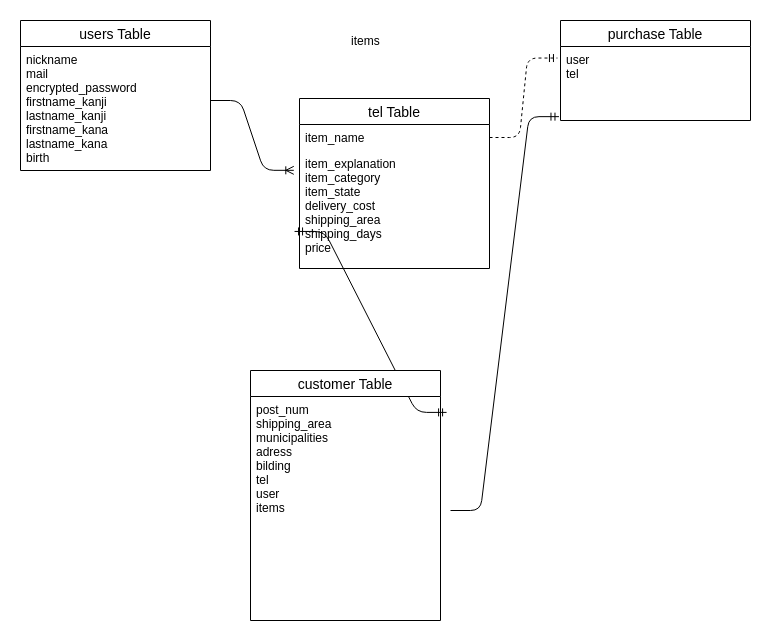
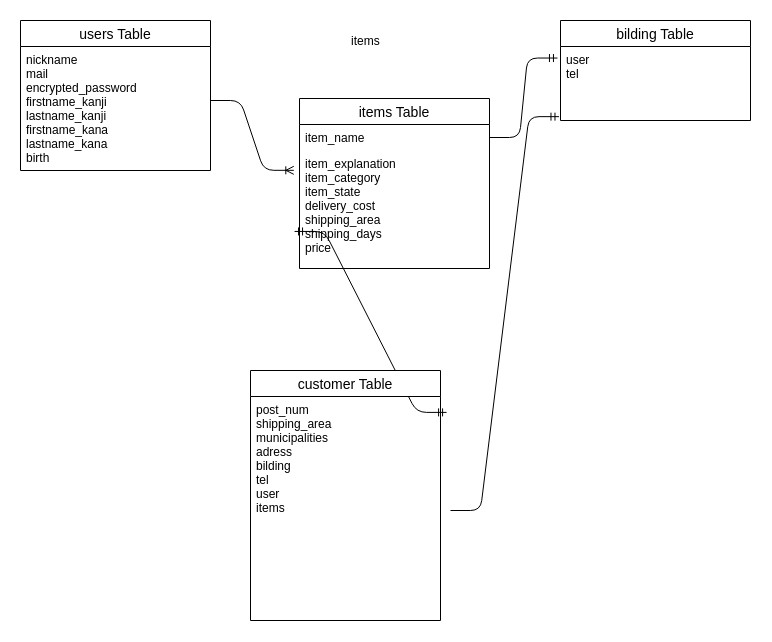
(655, 34) -> (655, 34)
(524, 97) -> (524, 97)
(394, 112) -> (394, 112)
